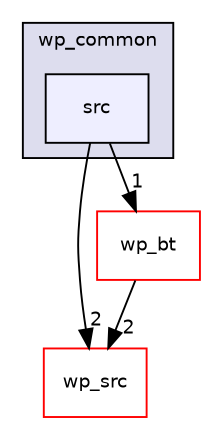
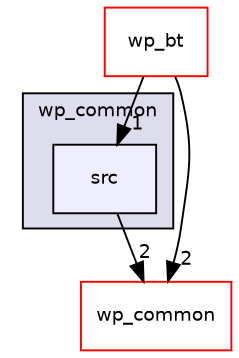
(120, 170) -> (132, 105)
(95, 383) -> (156, 316)
